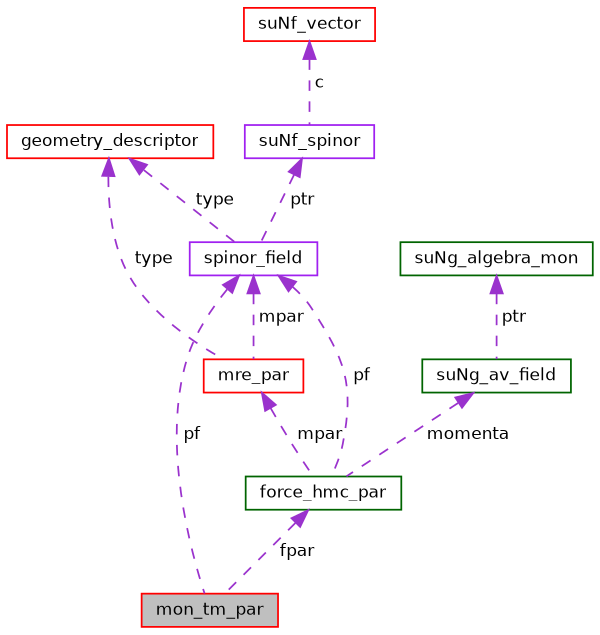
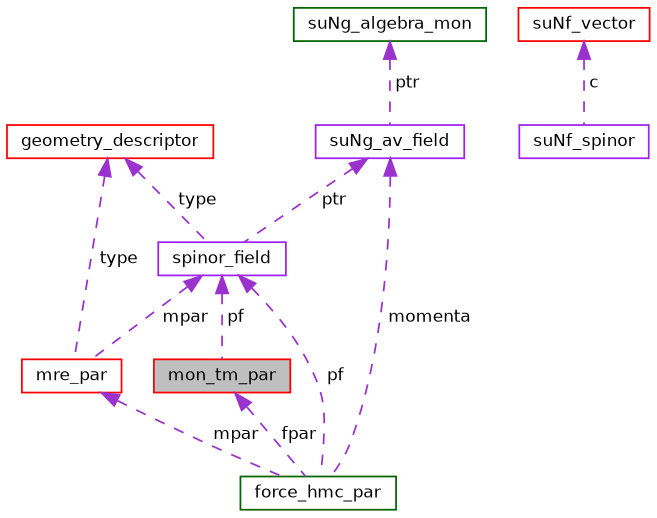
(278, 208) -> (299, 205)
(497, 376) -> (390, 142)
(260, 558) -> (276, 442)
